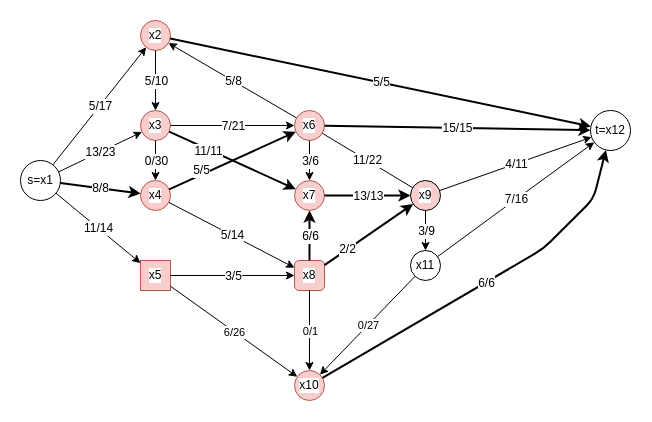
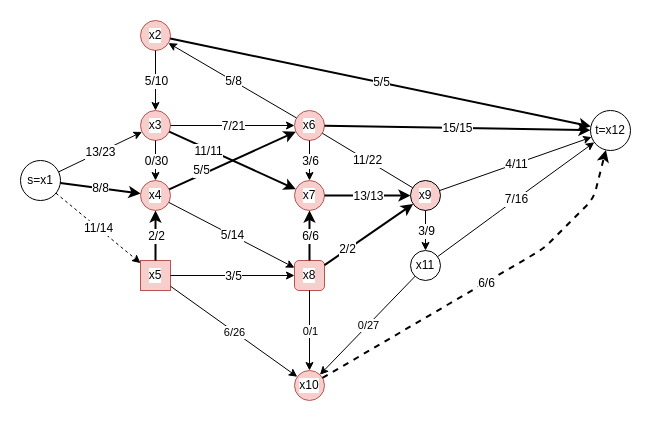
(97, 109) -> none
(72, 207) -> (72, 207)
none -> (156, 240)
(402, 331) -> (402, 331)
